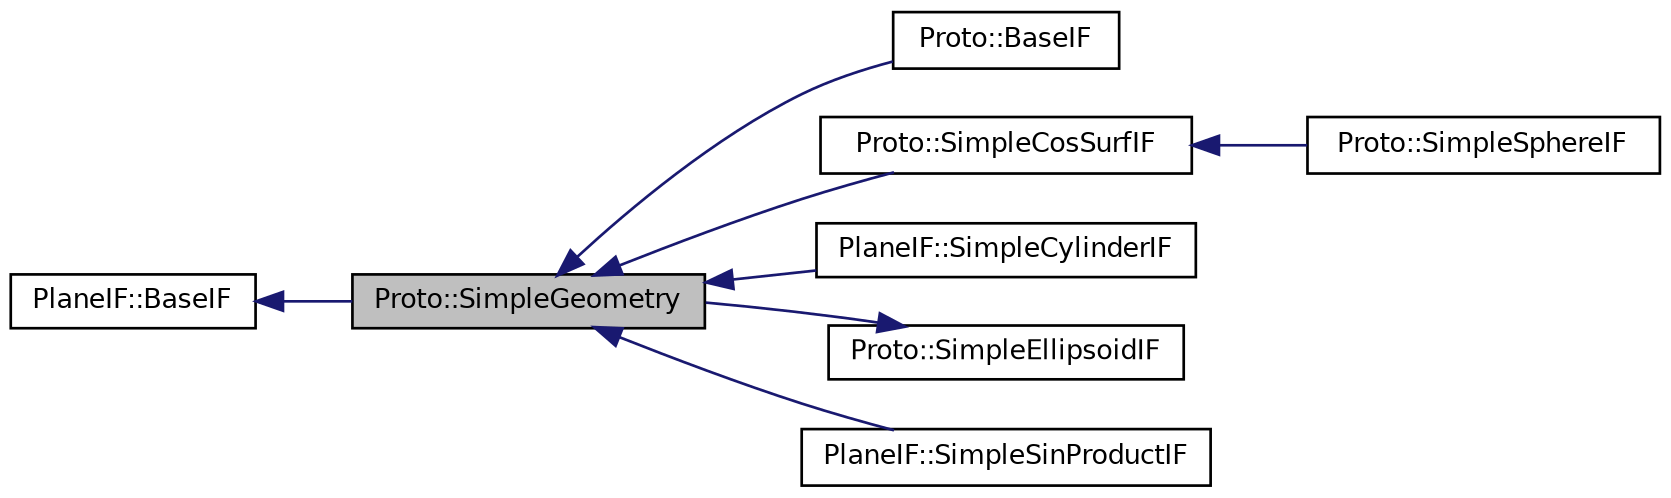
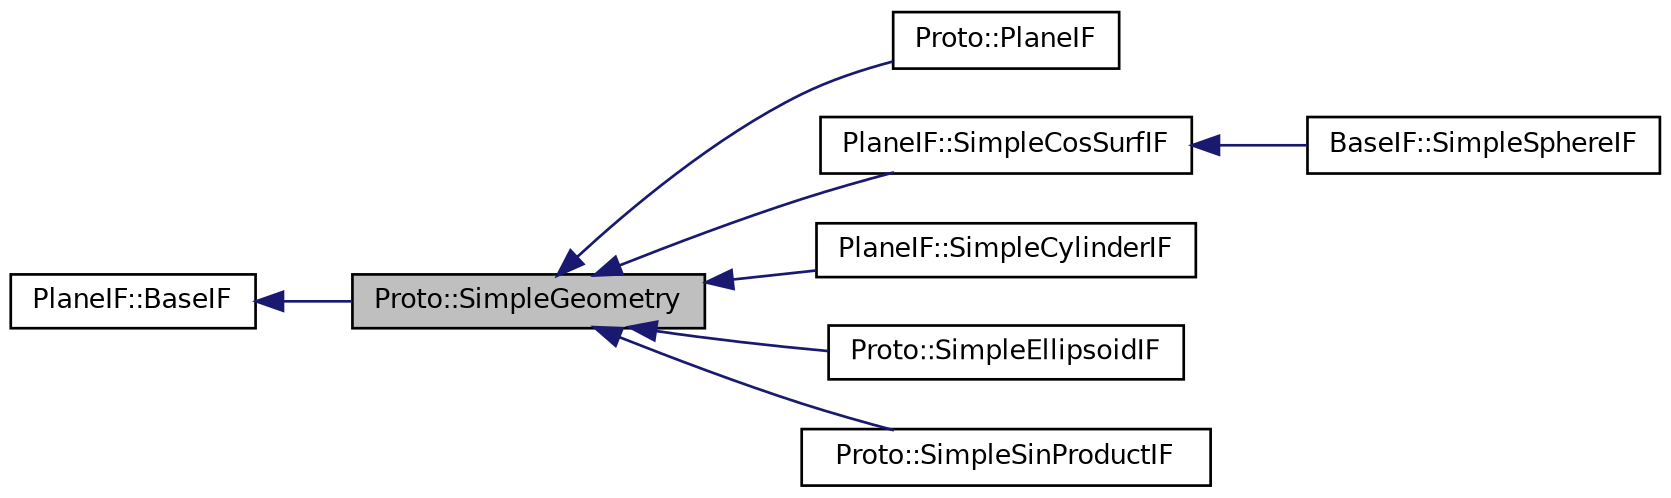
(1006, 40) -> (1006, 40)
(1006, 145) -> (1006, 145)
(1484, 145) -> (1484, 145)
(792, 311) -> (742, 342)
(1006, 457) -> (1006, 457)
